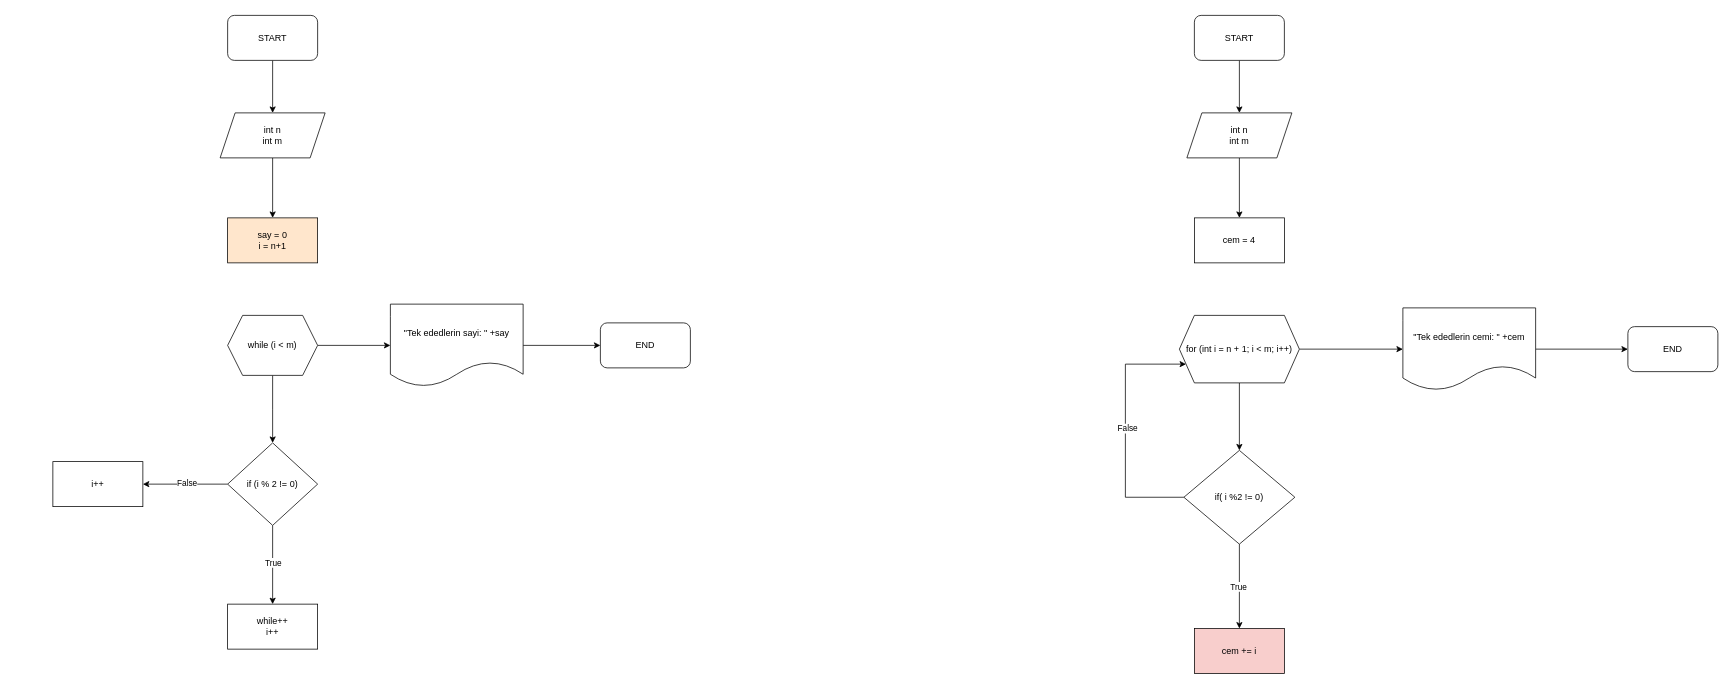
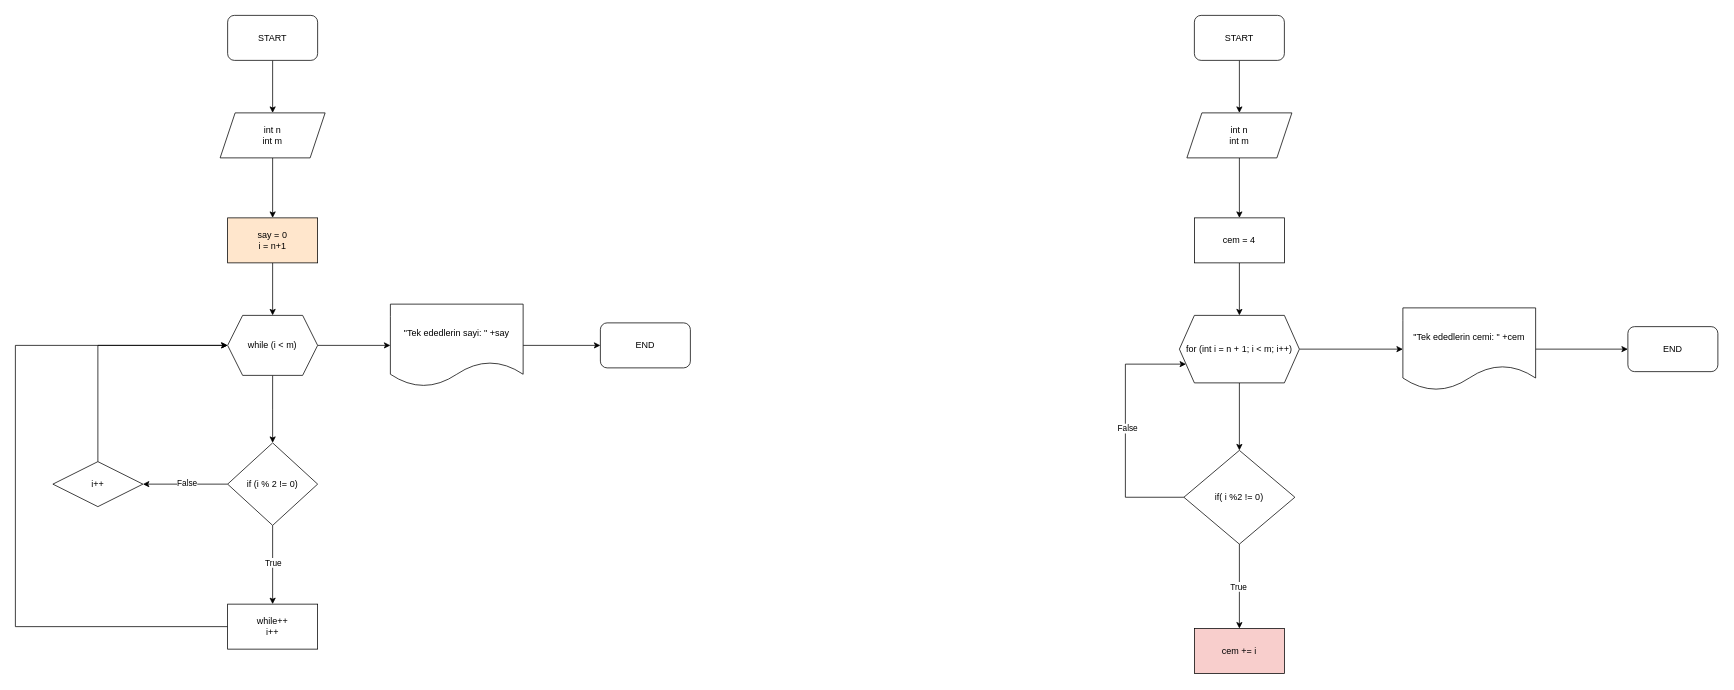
none -> (273, 286)
none -> (1239, 286)
none -> (98, 461)
(98, 484) -> (98, 484)
none -> (15, 553)
